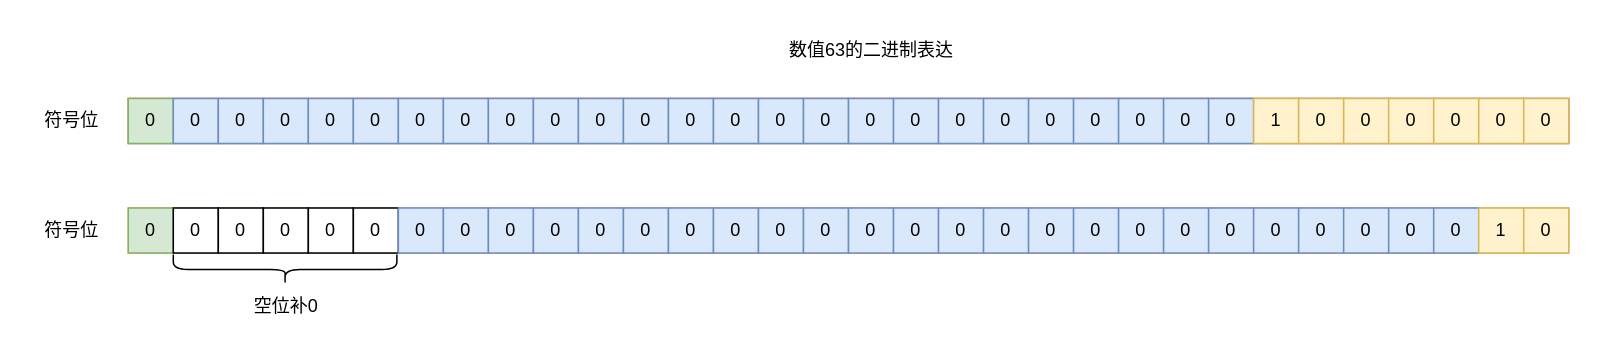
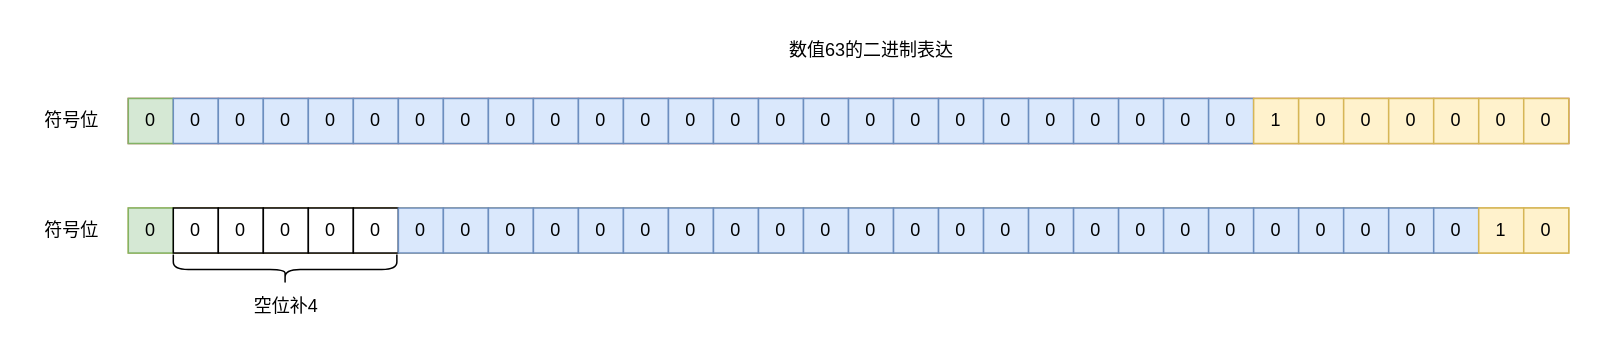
(287, 307) -> (287, 307)
